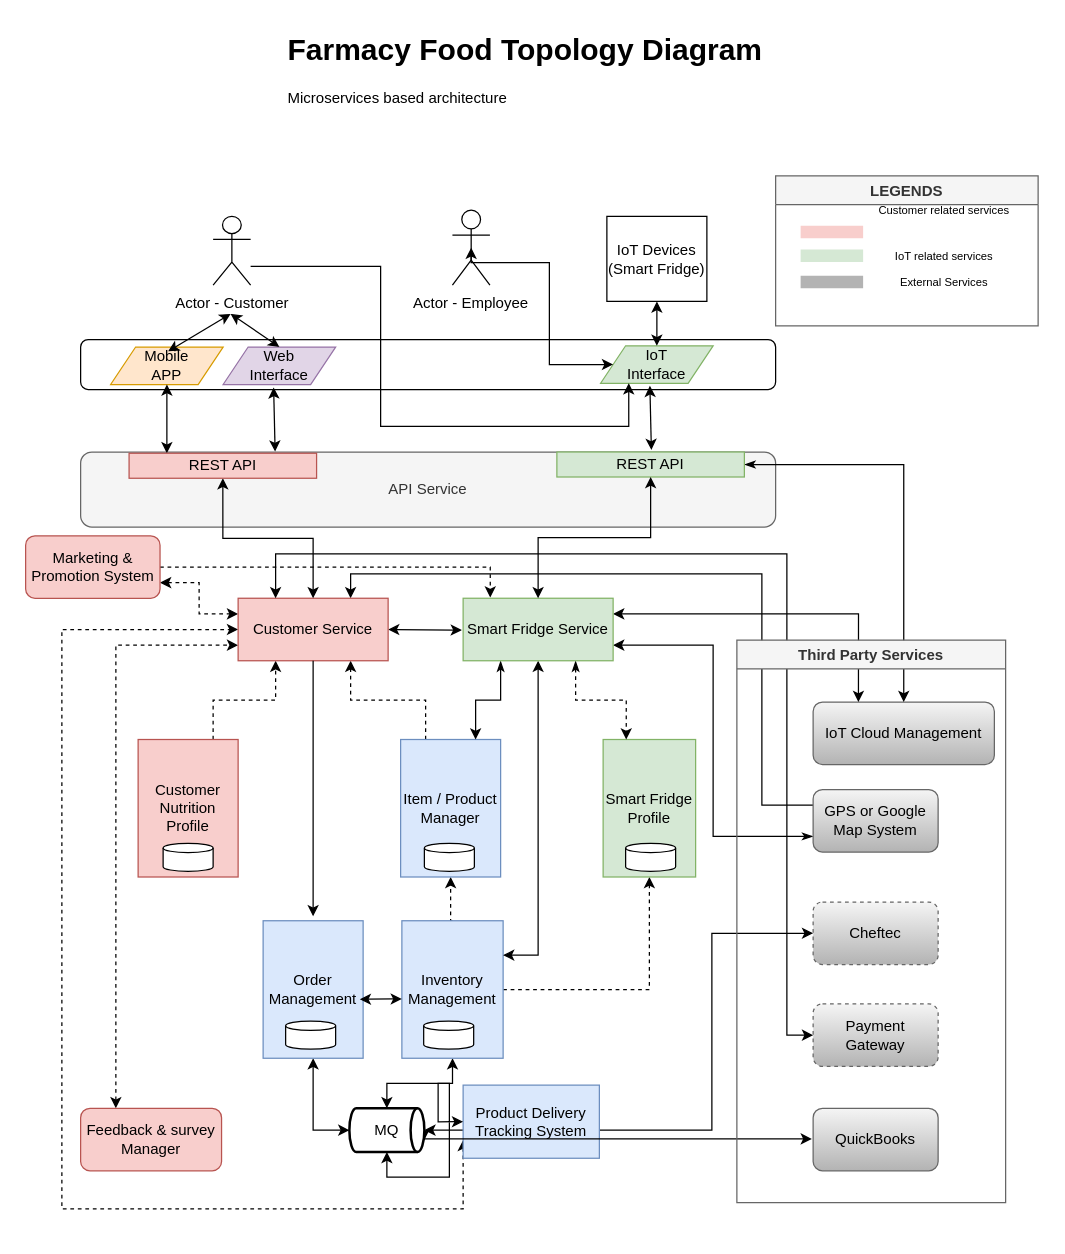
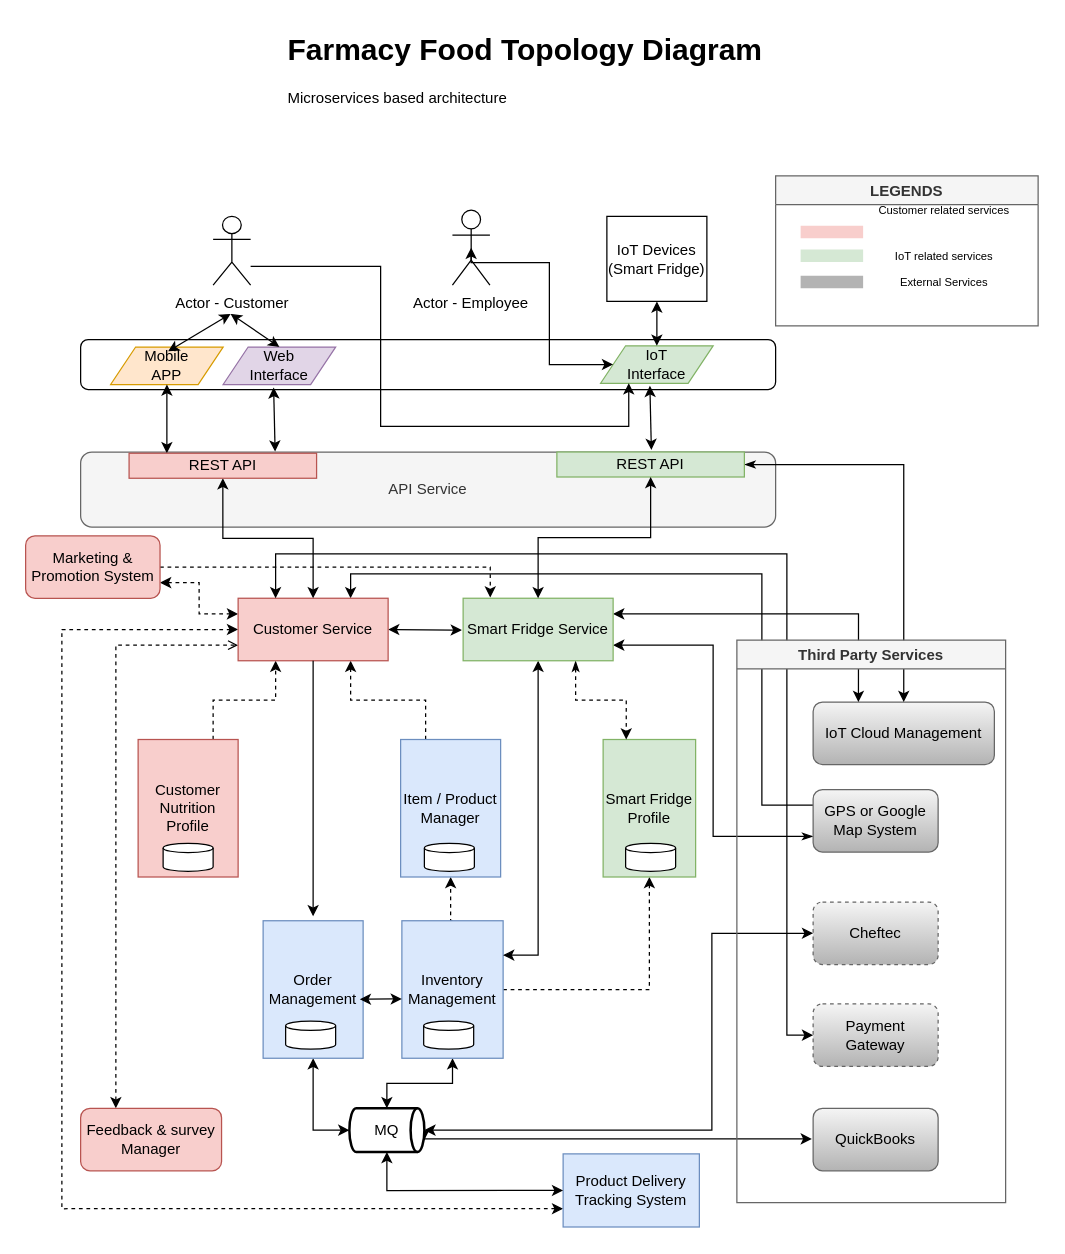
(228, 645) -> (230, 645)
(489, 700) -> none
(531, 1122) -> (631, 1190)
